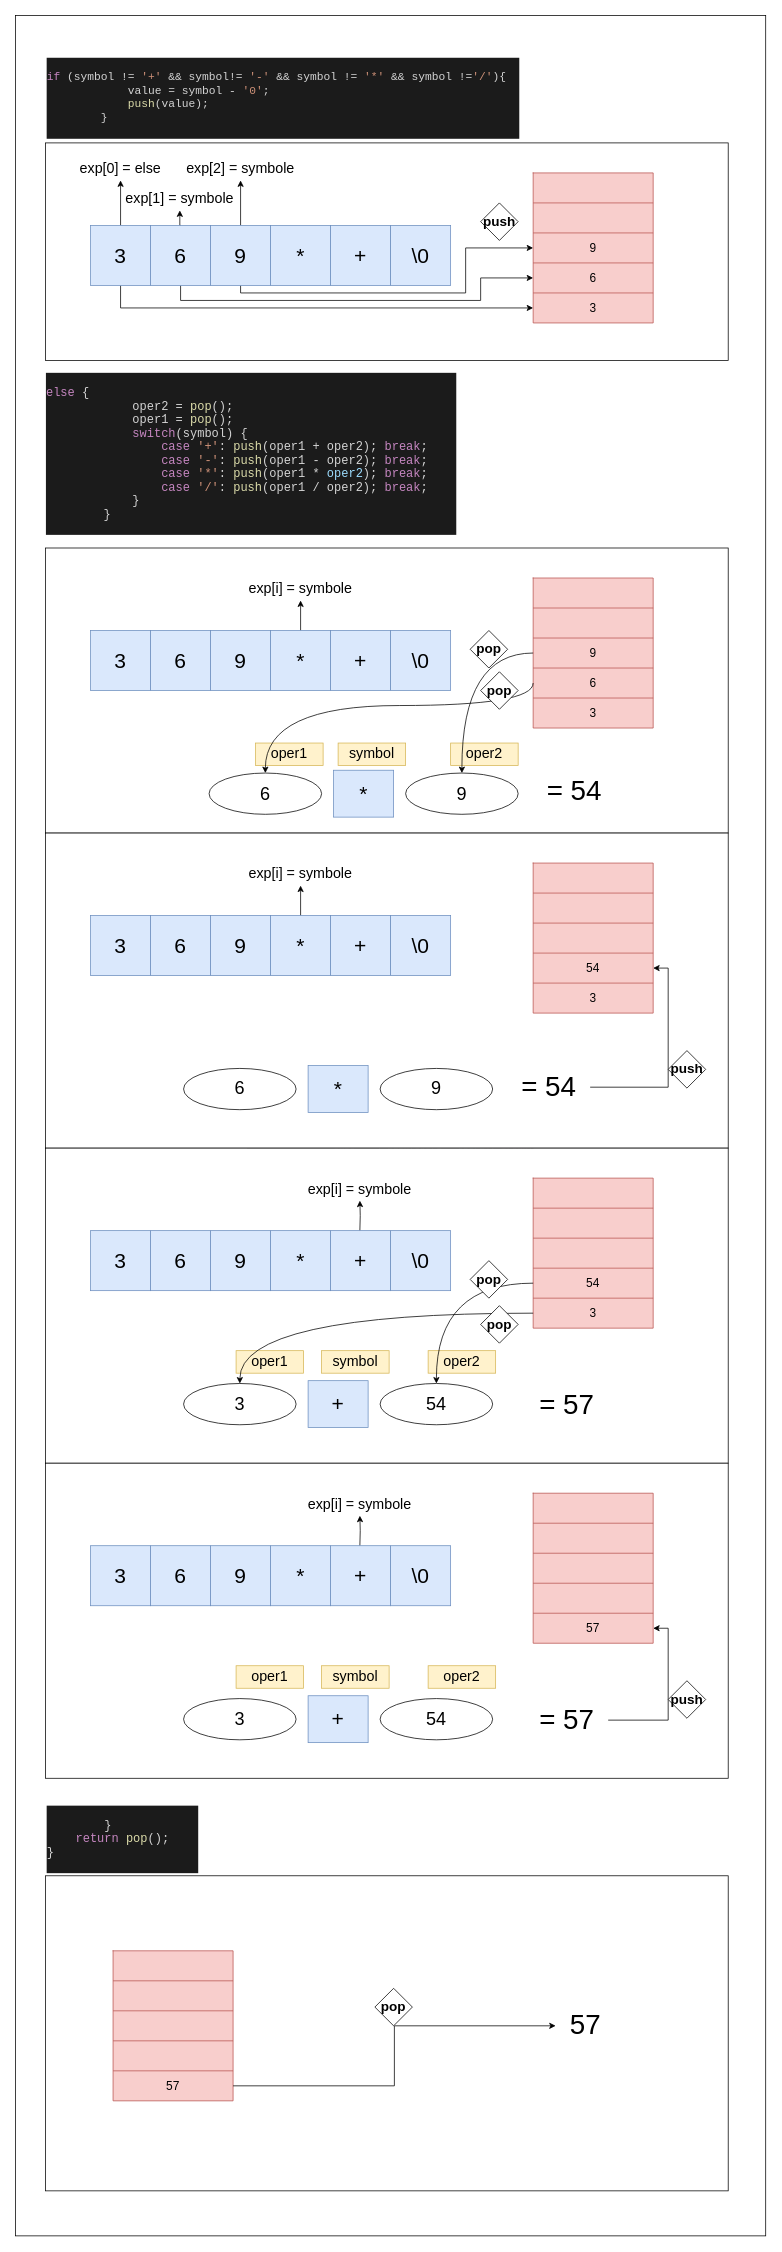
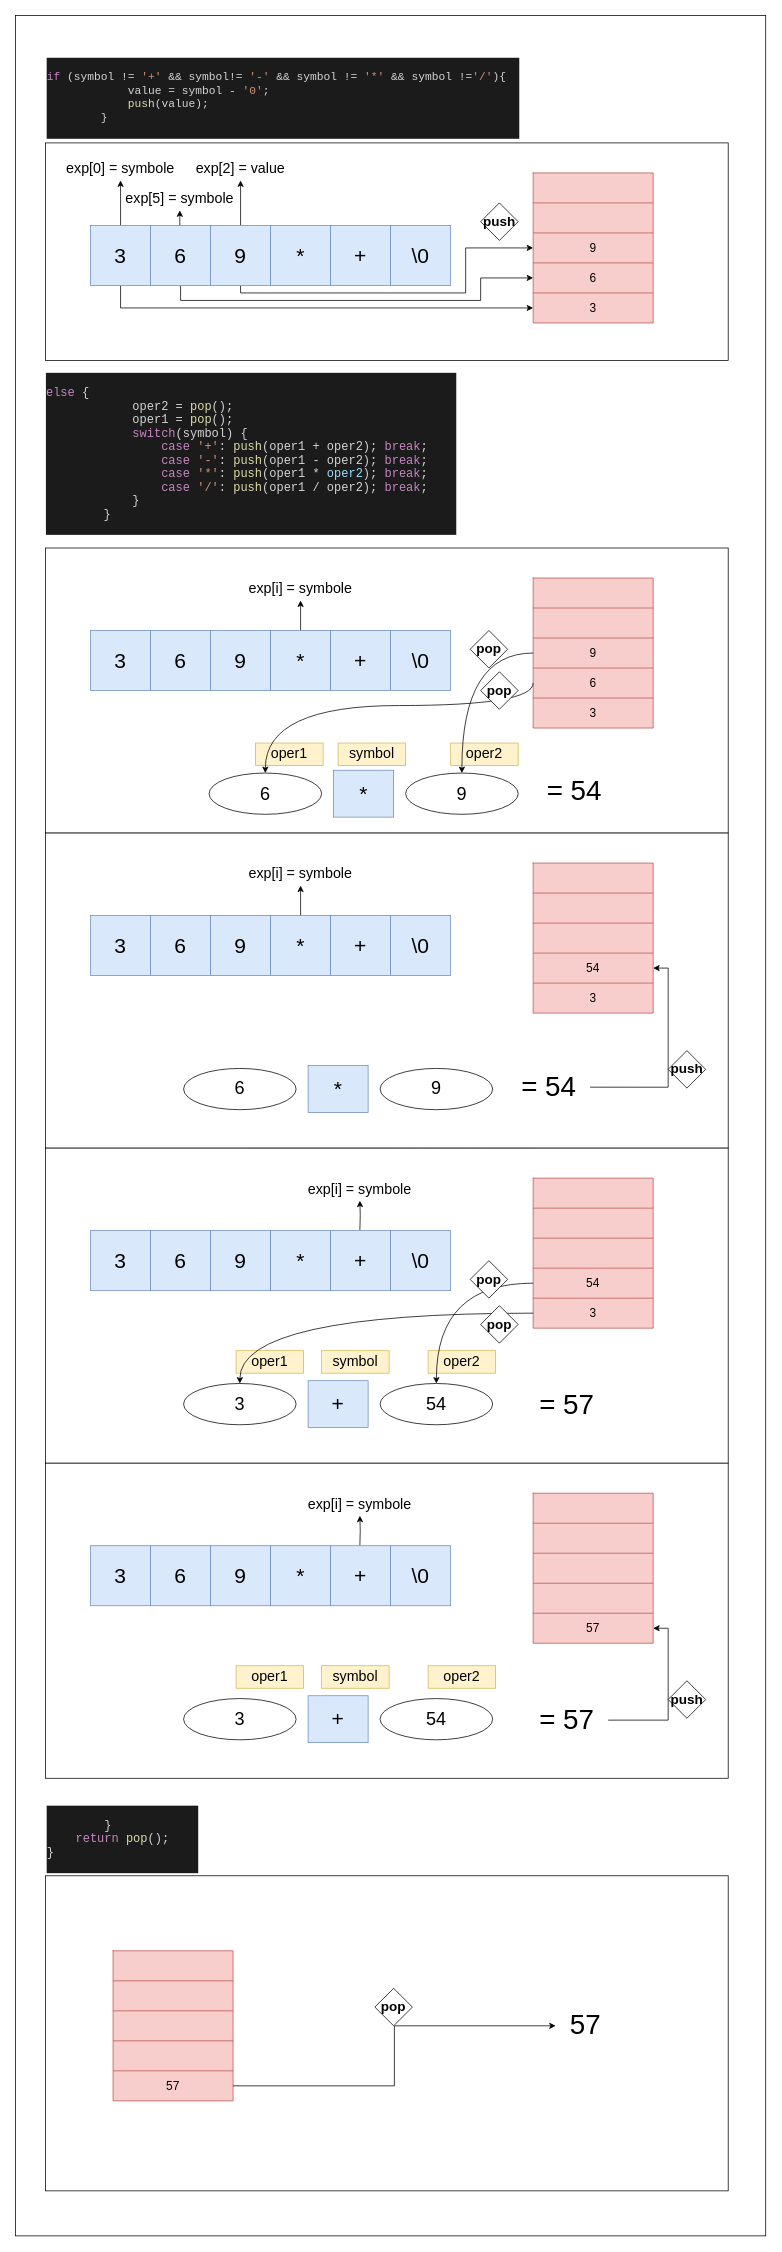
(120, 169) -> (120, 169)
(240, 169) -> (240, 169)
(180, 199) -> (180, 199)
